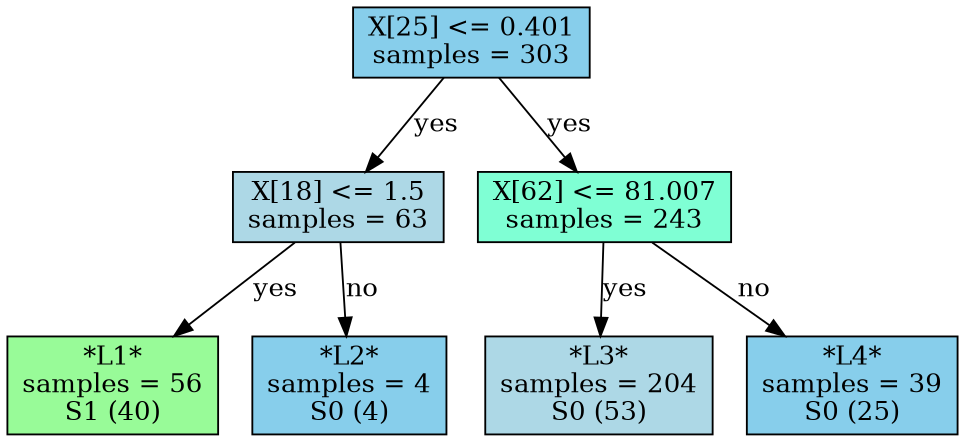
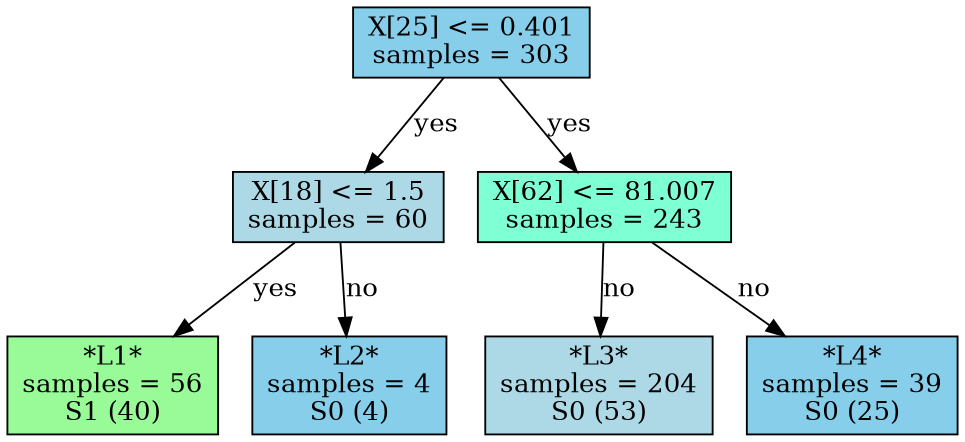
(338, 207) -> (338, 207)
(626, 289) -> (619, 289)
